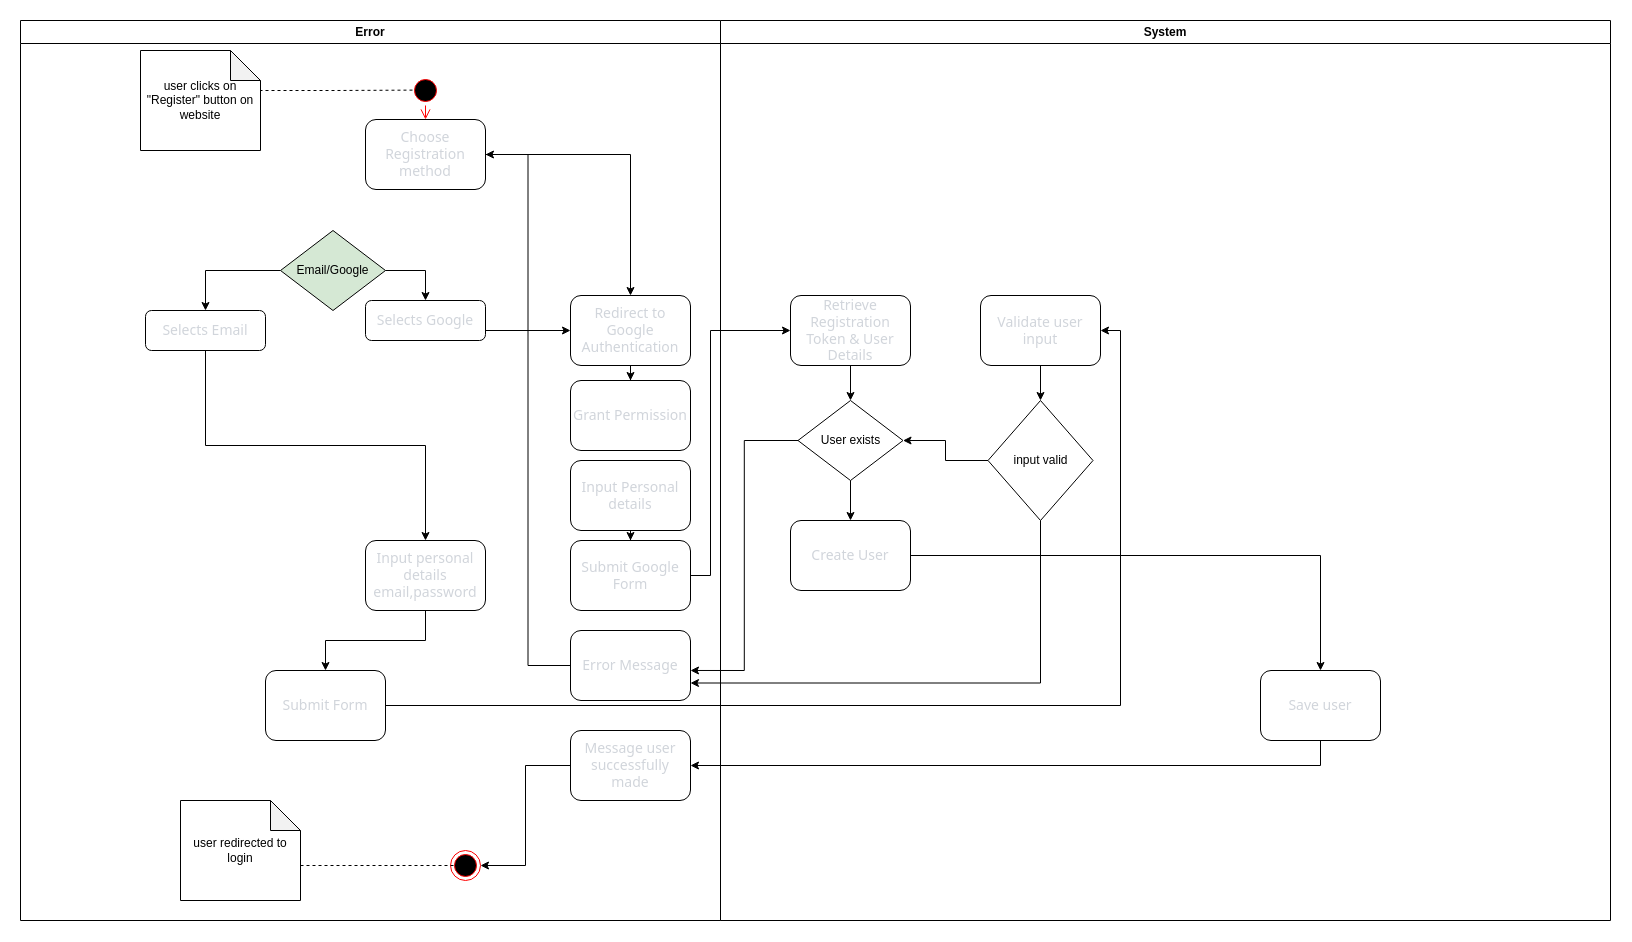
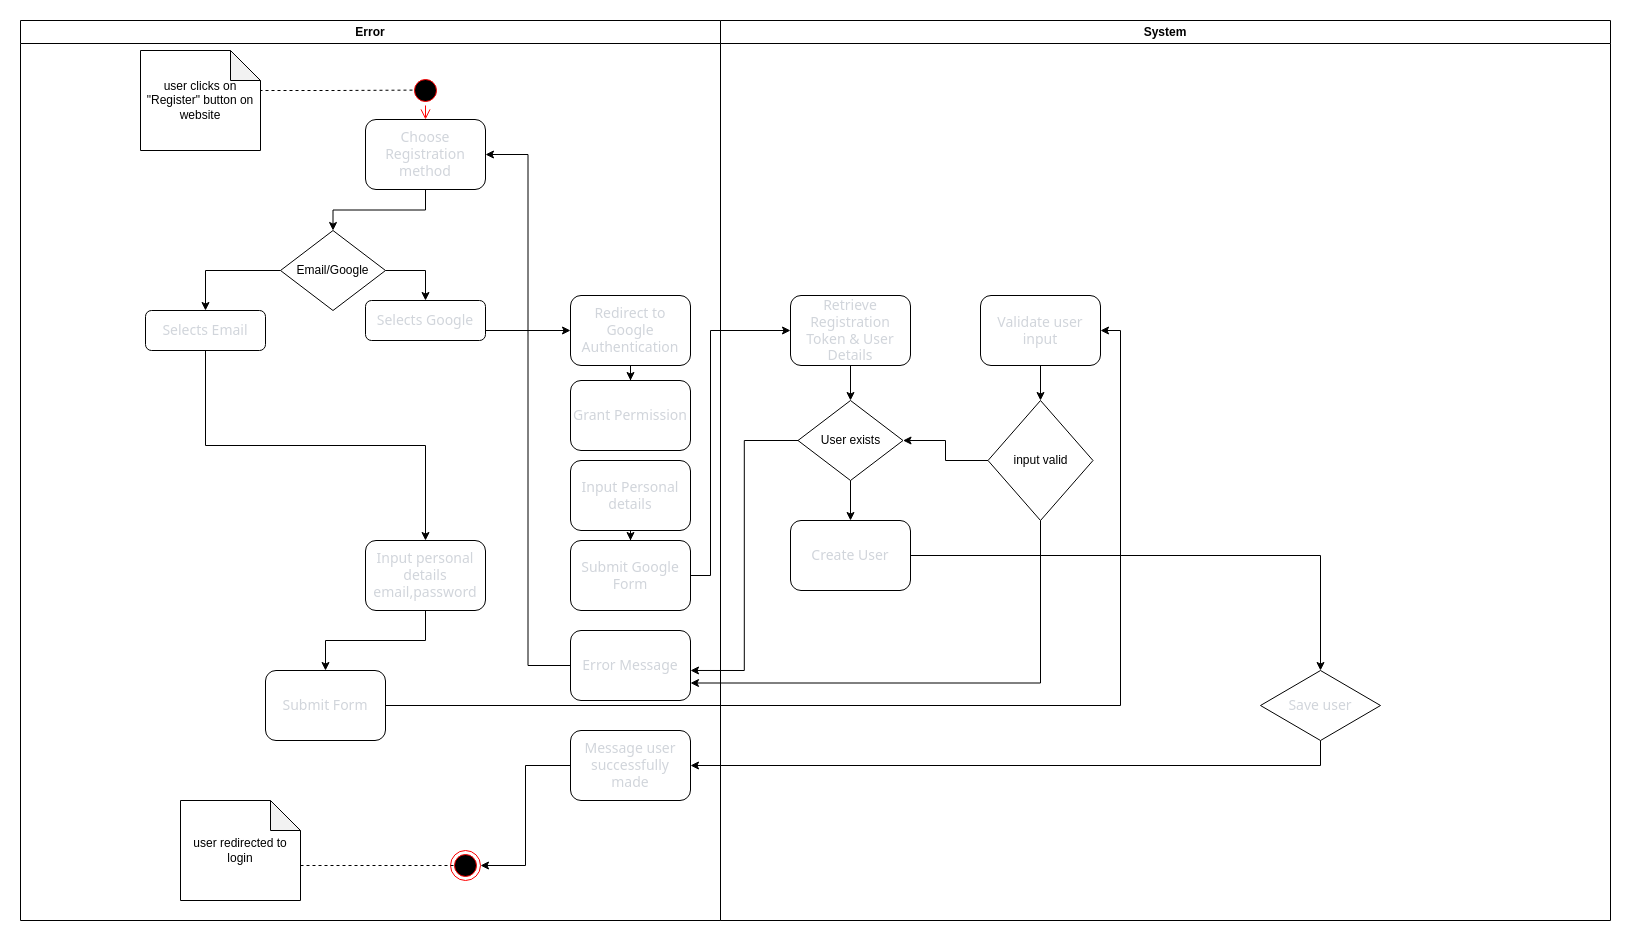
(631, 171) -> (382, 210)
(333, 271) -> (333, 271)
(1321, 706) -> (1321, 706)
